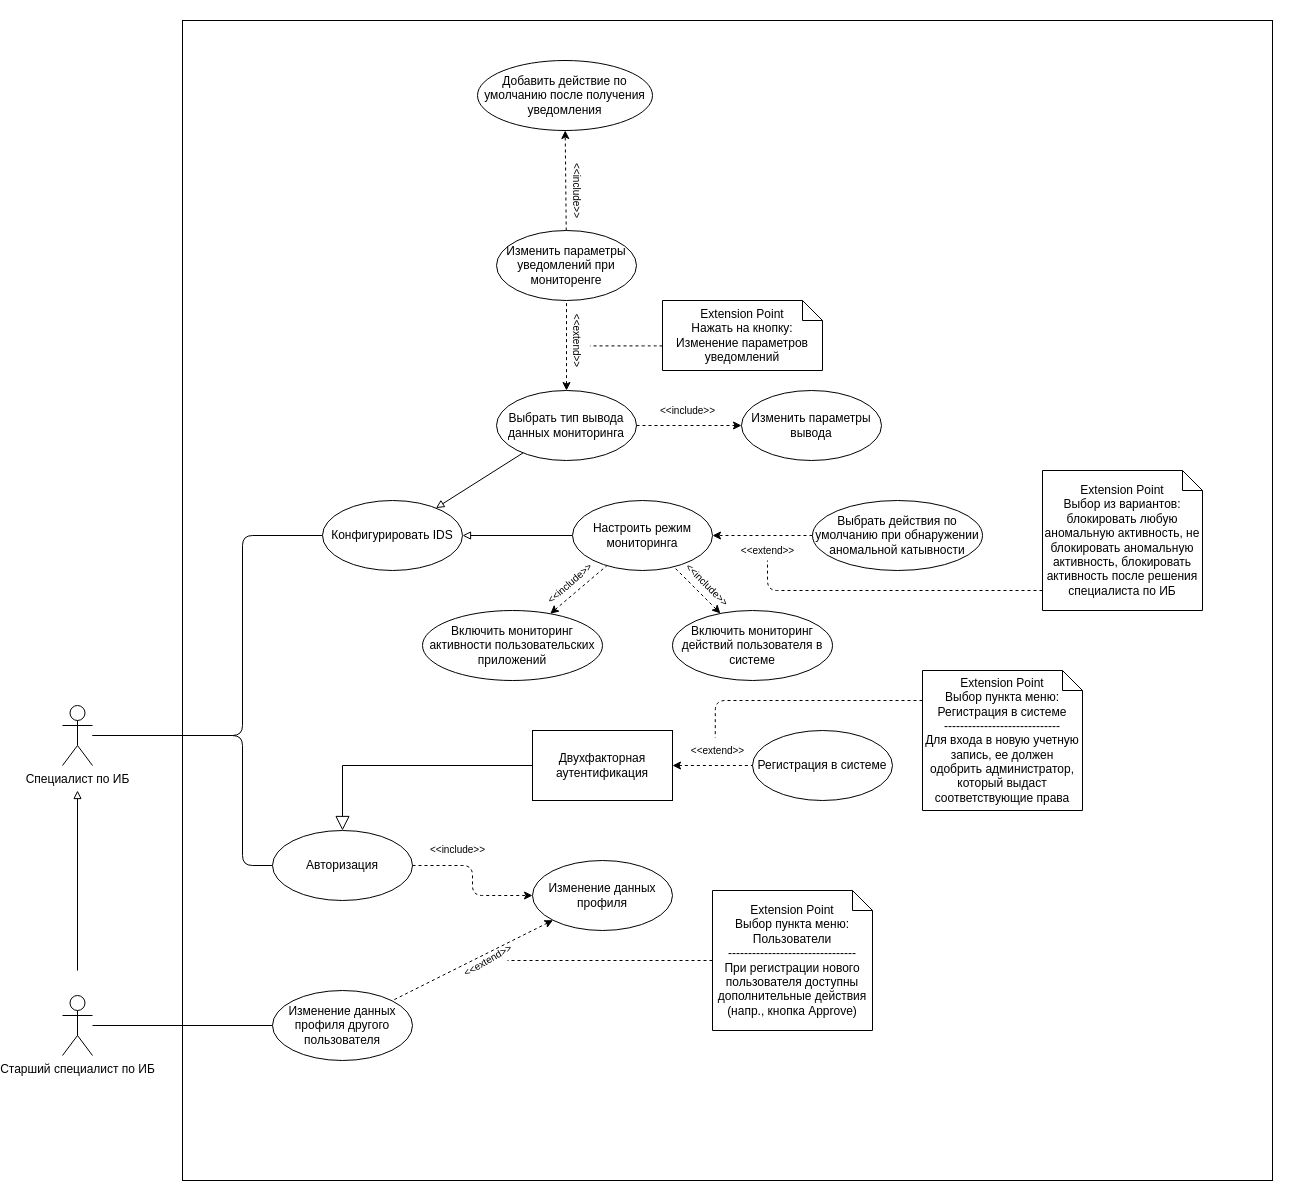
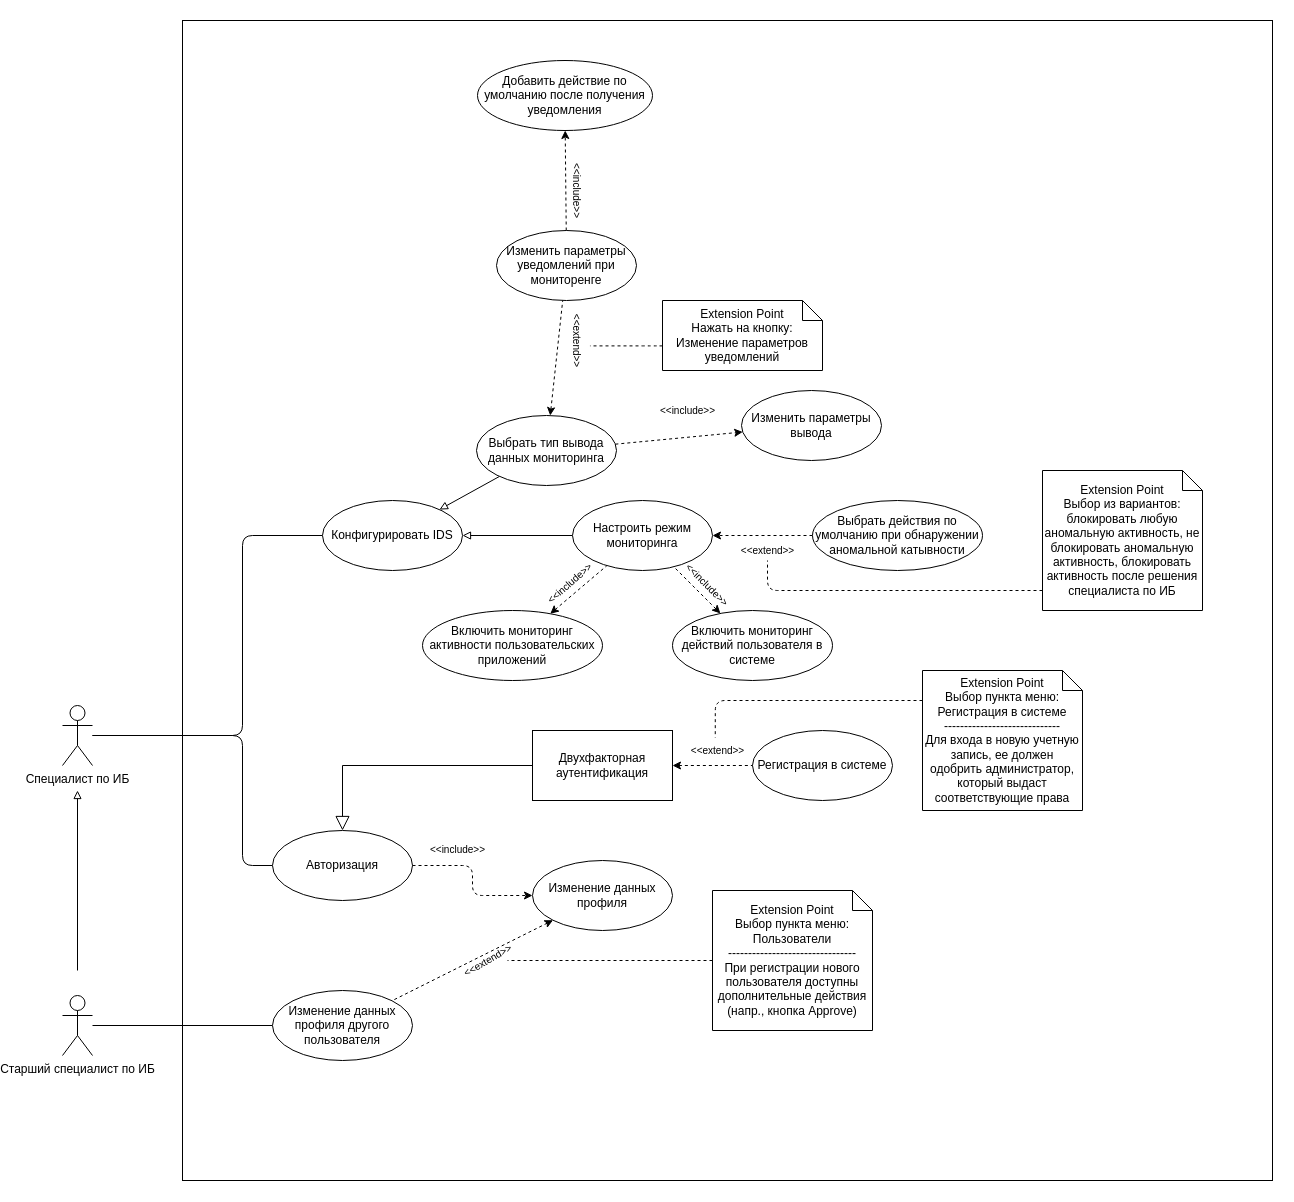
(567, 426) -> (547, 451)
